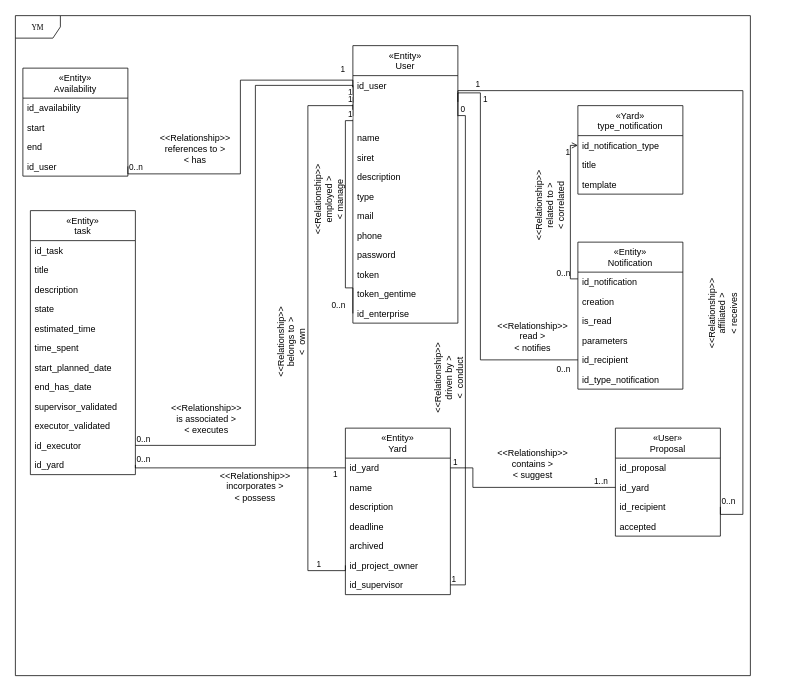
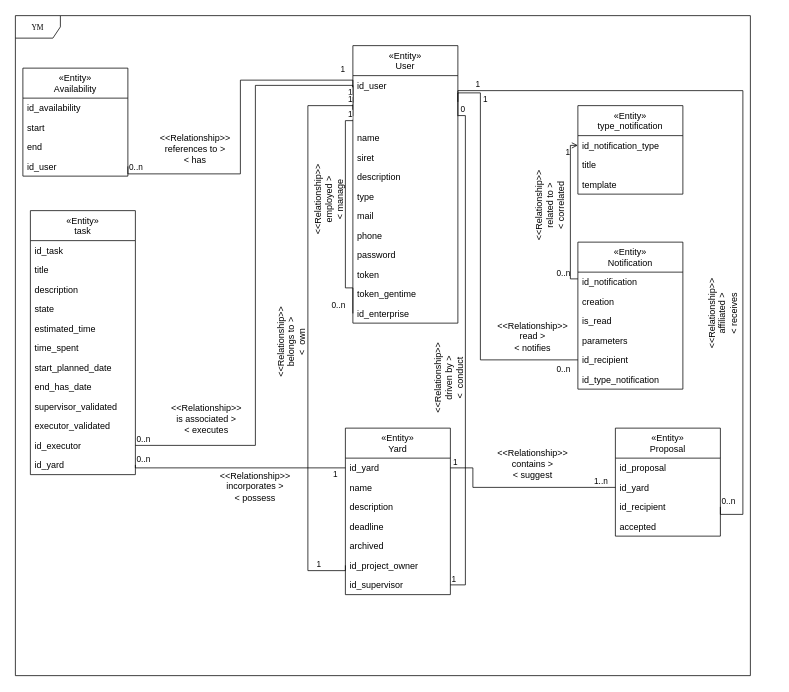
(630, 116) -> (630, 116)
(668, 438) -> (668, 438)
